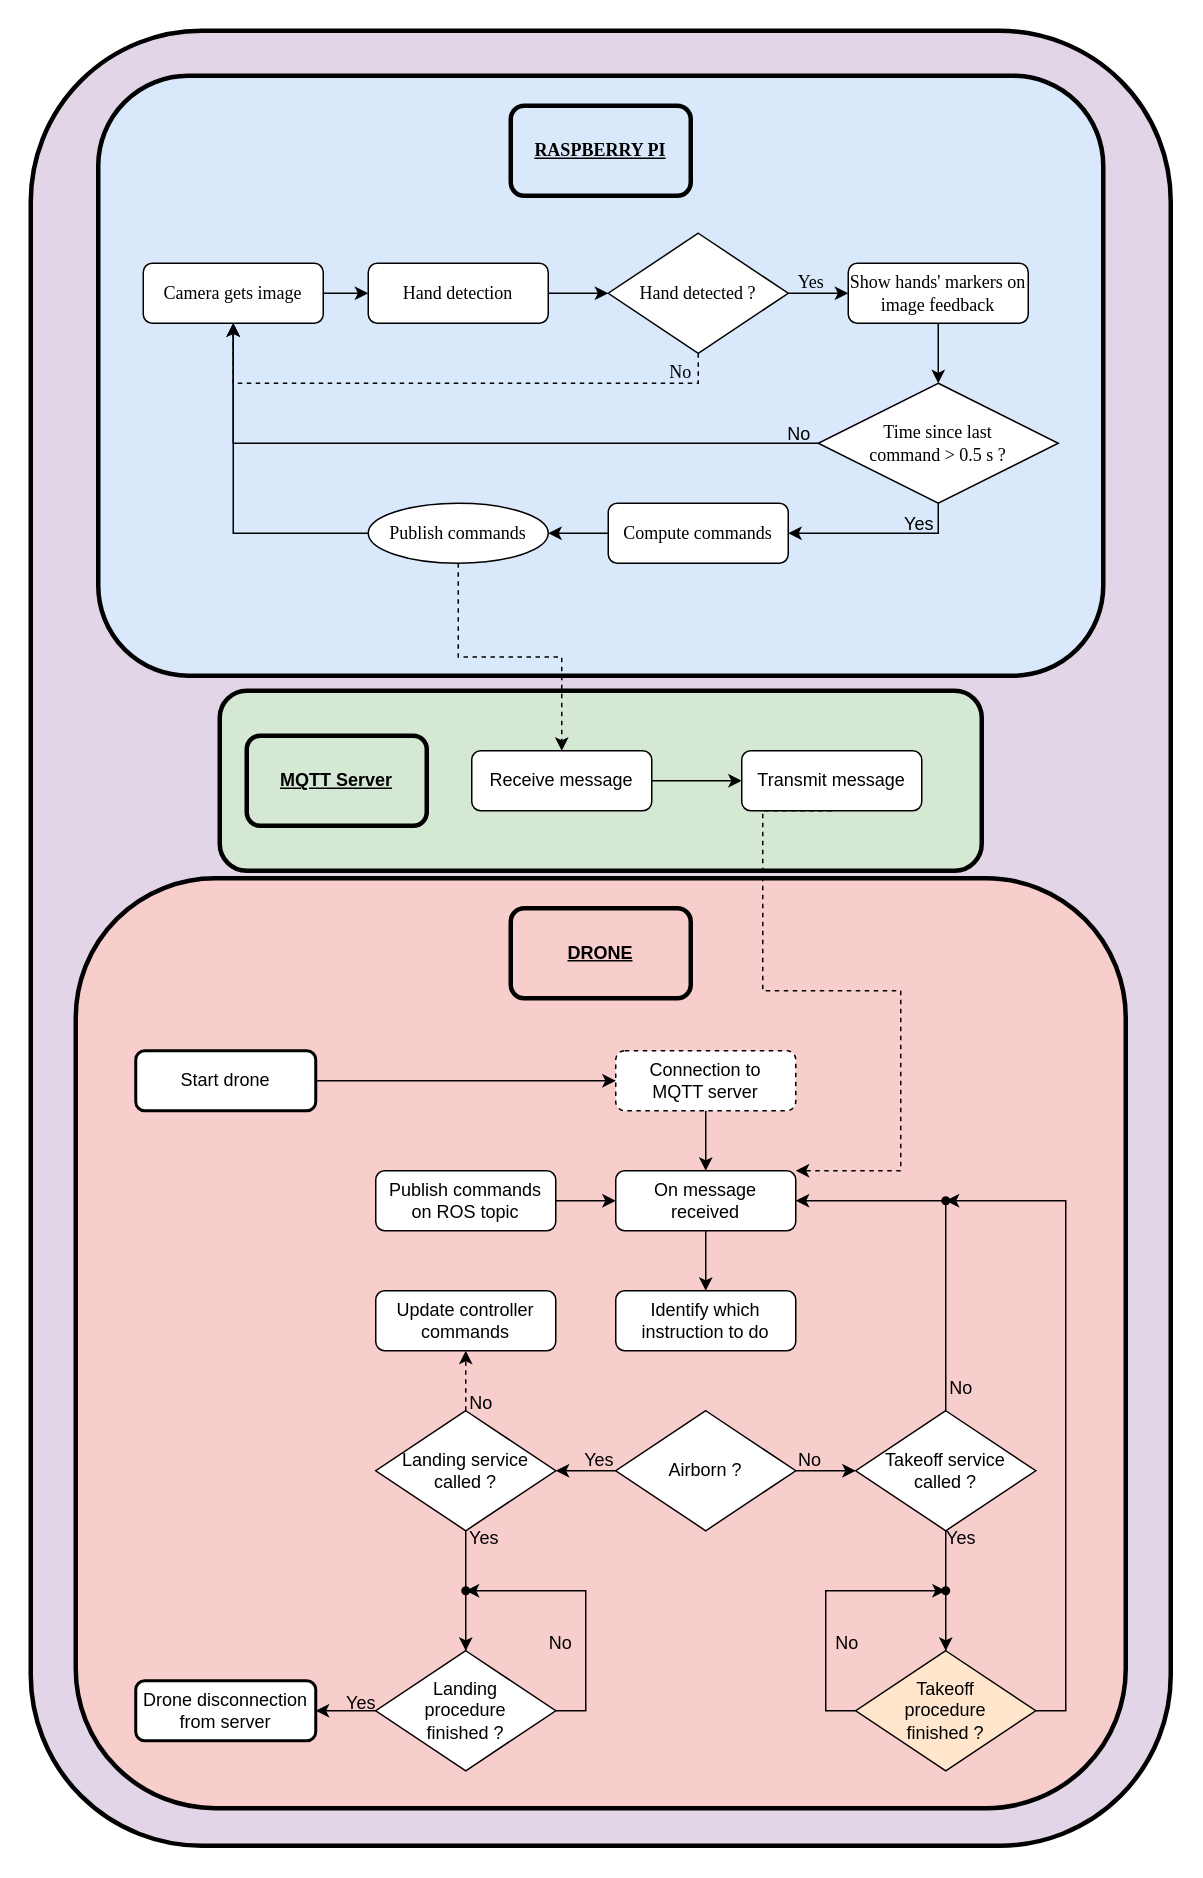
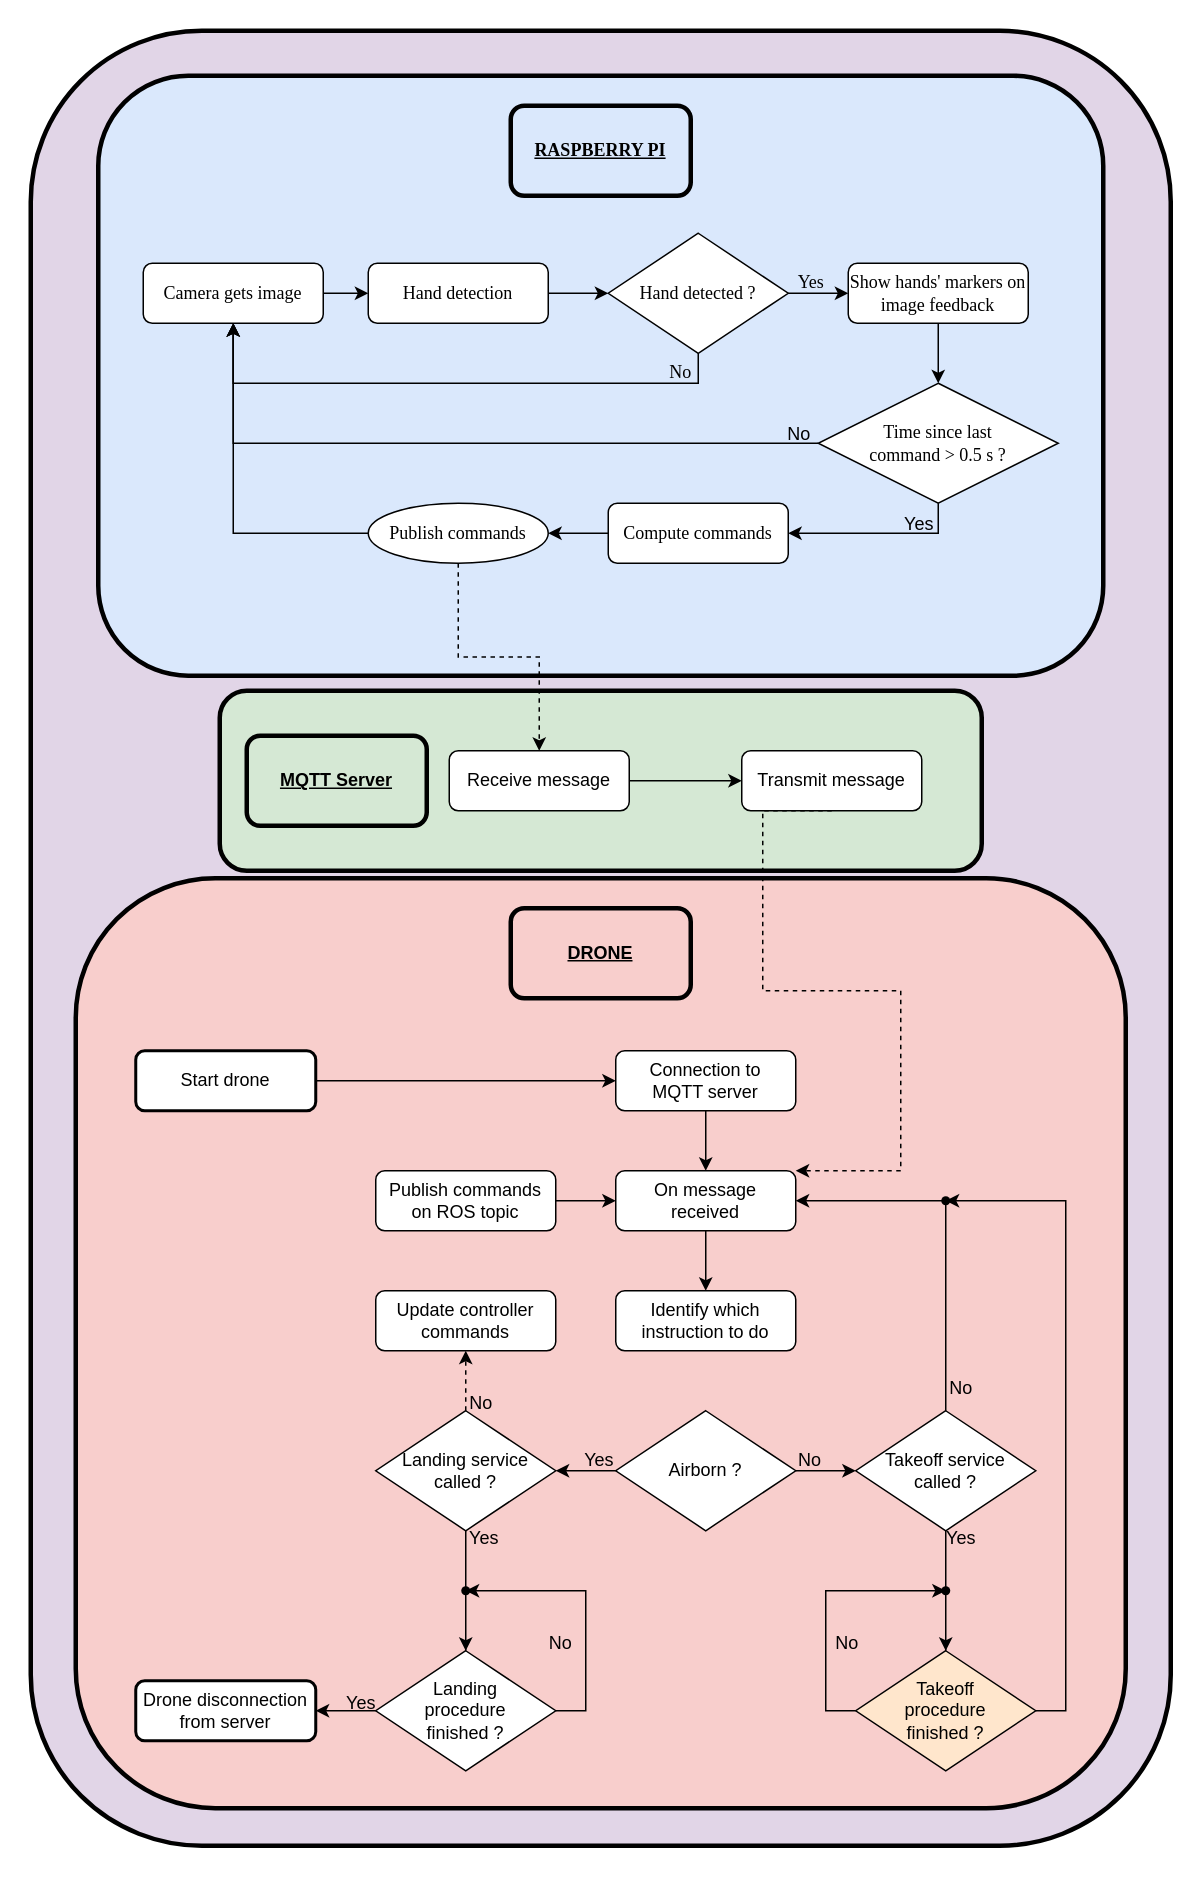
(480, 383) -> (480, 383)
(562, 781) -> (539, 781)
(706, 1081) -> (706, 1081)
